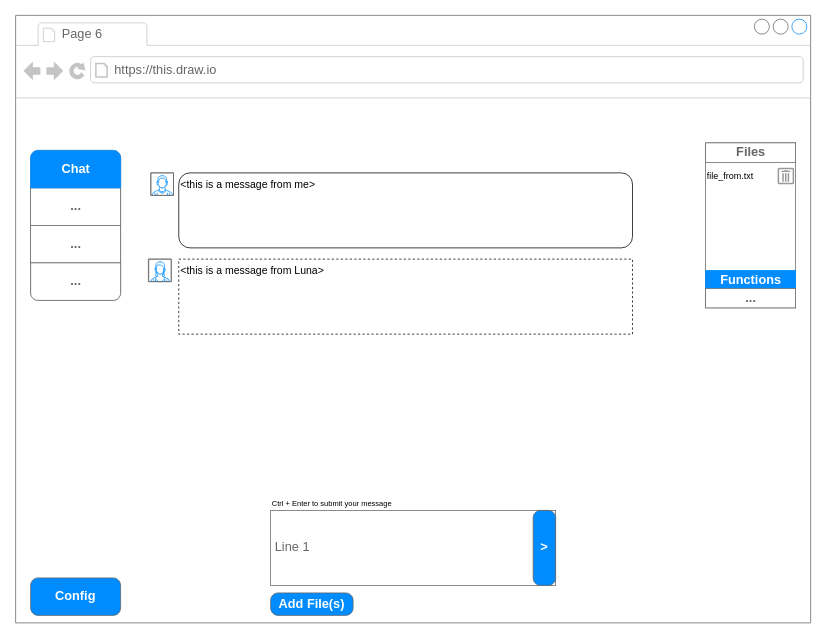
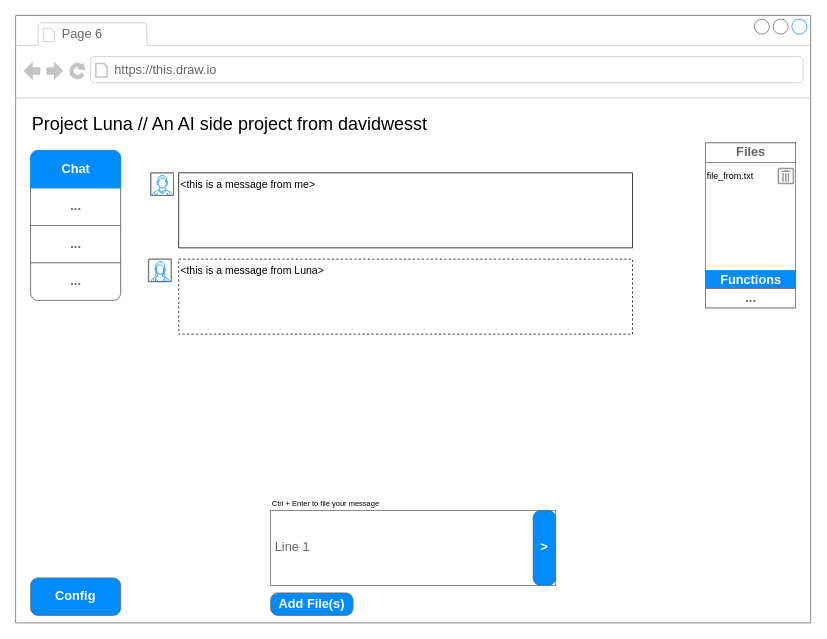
none -> (390, 124)
(405, 210) -> (405, 210)
(338, 504) -> (332, 504)
